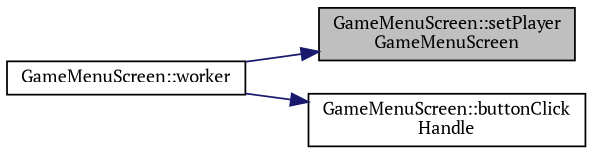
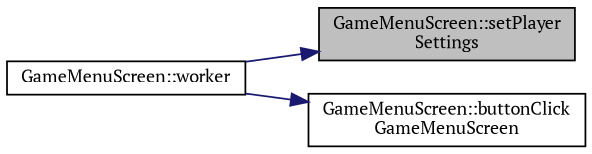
(447, 34) -> (447, 34)
(447, 120) -> (447, 120)
